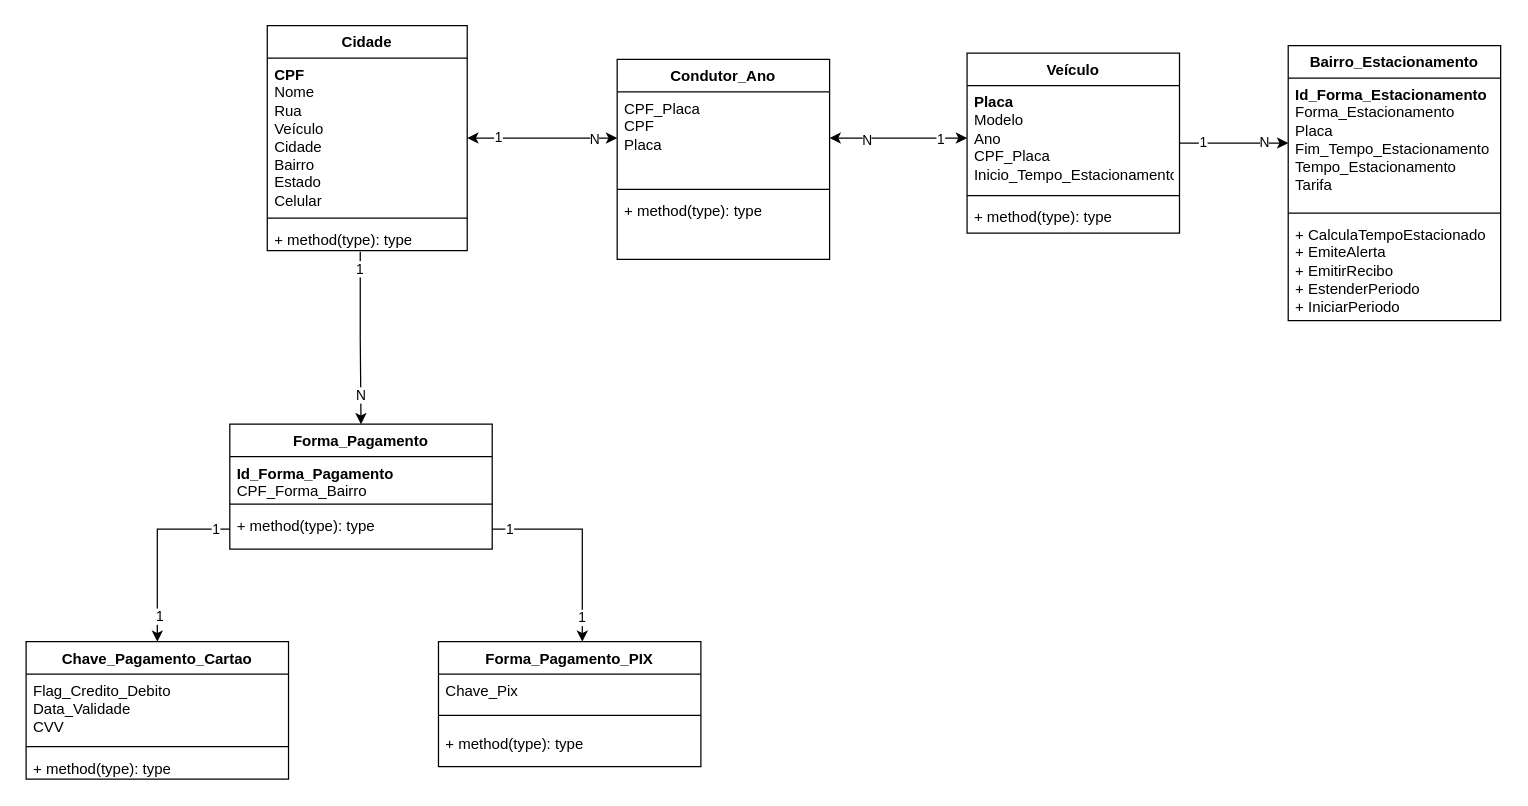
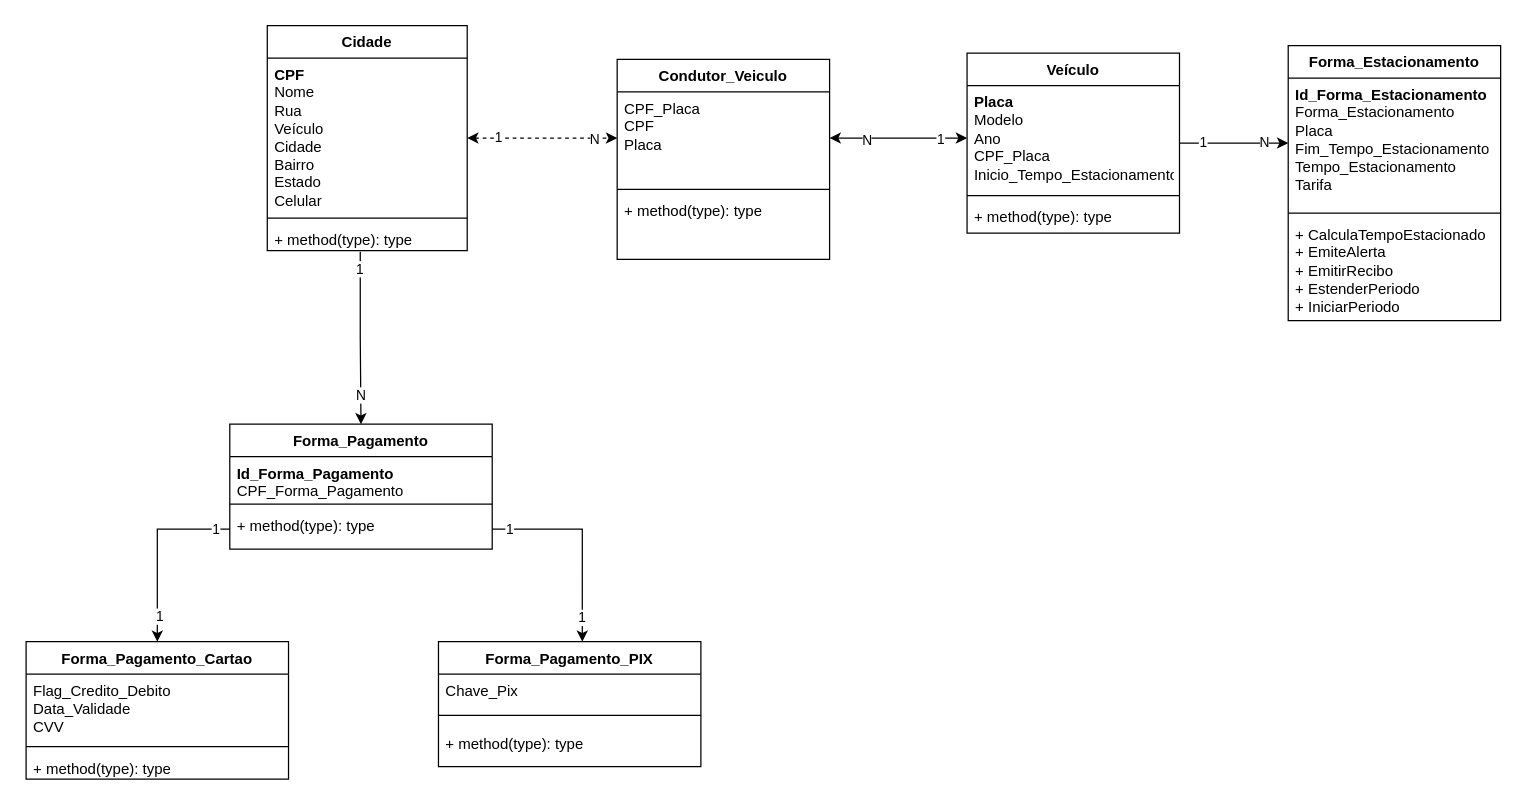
(1394, 63) -> (1394, 63)
(723, 77) -> (723, 77)
(545, 138) -> (545, 138)
(312, 484) -> (317, 484)
(157, 660) -> (157, 660)
